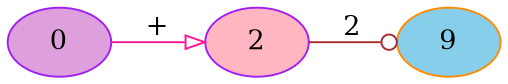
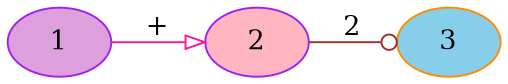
(59, 42) -> (59, 42)
(449, 42) -> (449, 42)
